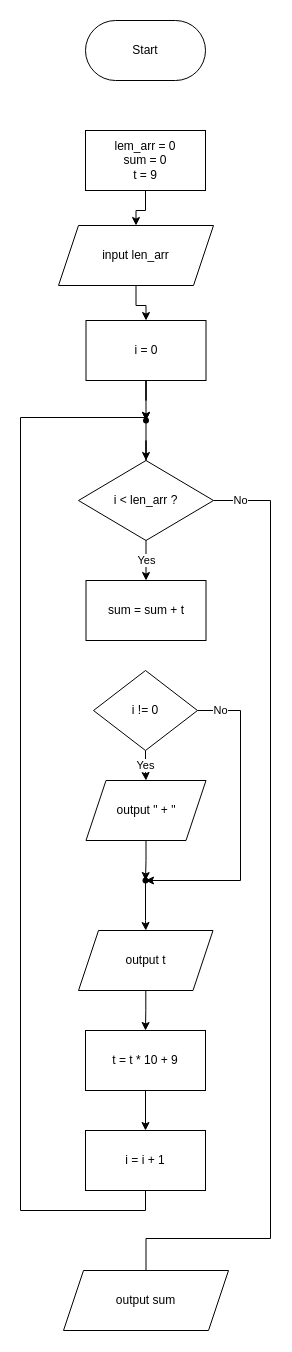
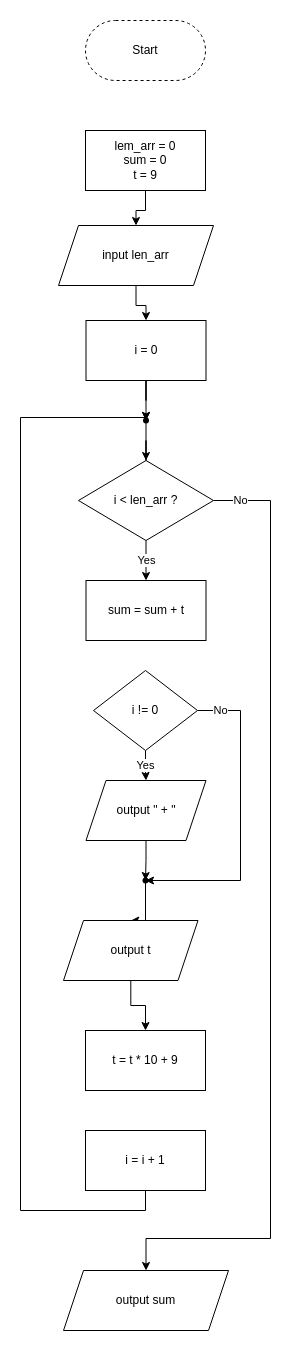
(146, 51) -> (146, 51)
(146, 961) -> (131, 951)
(146, 1107) -> none
(146, 1264) -> (146, 1262)
